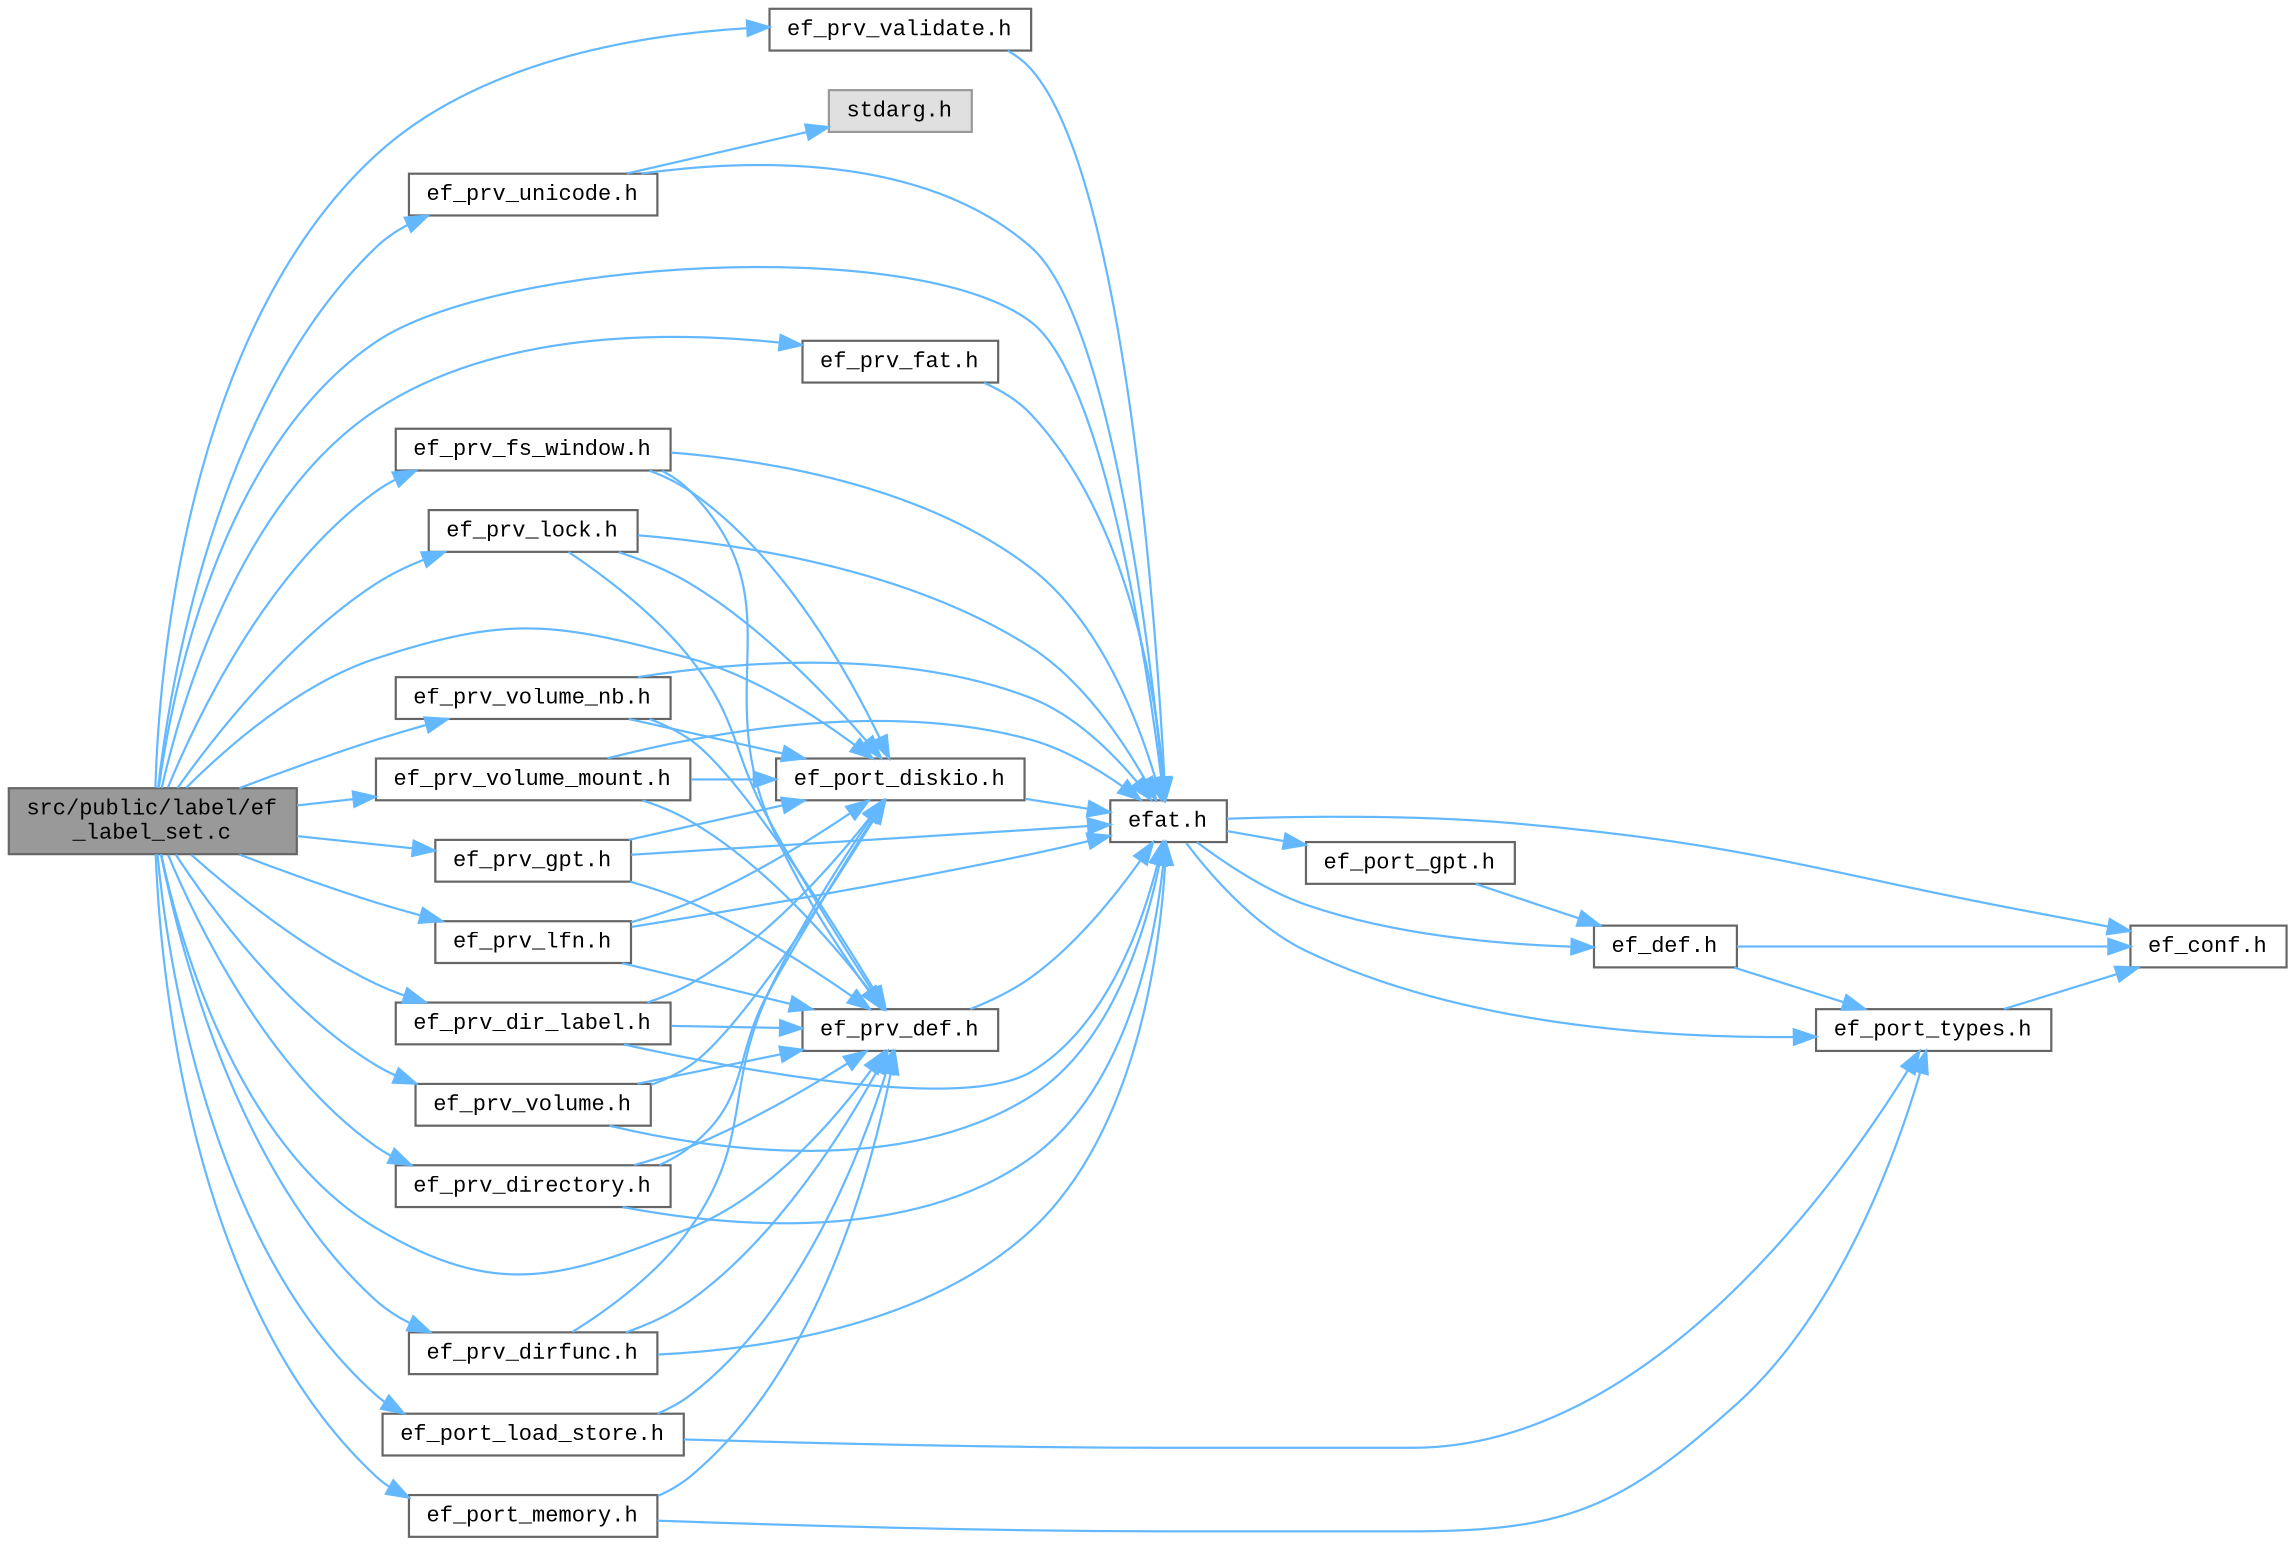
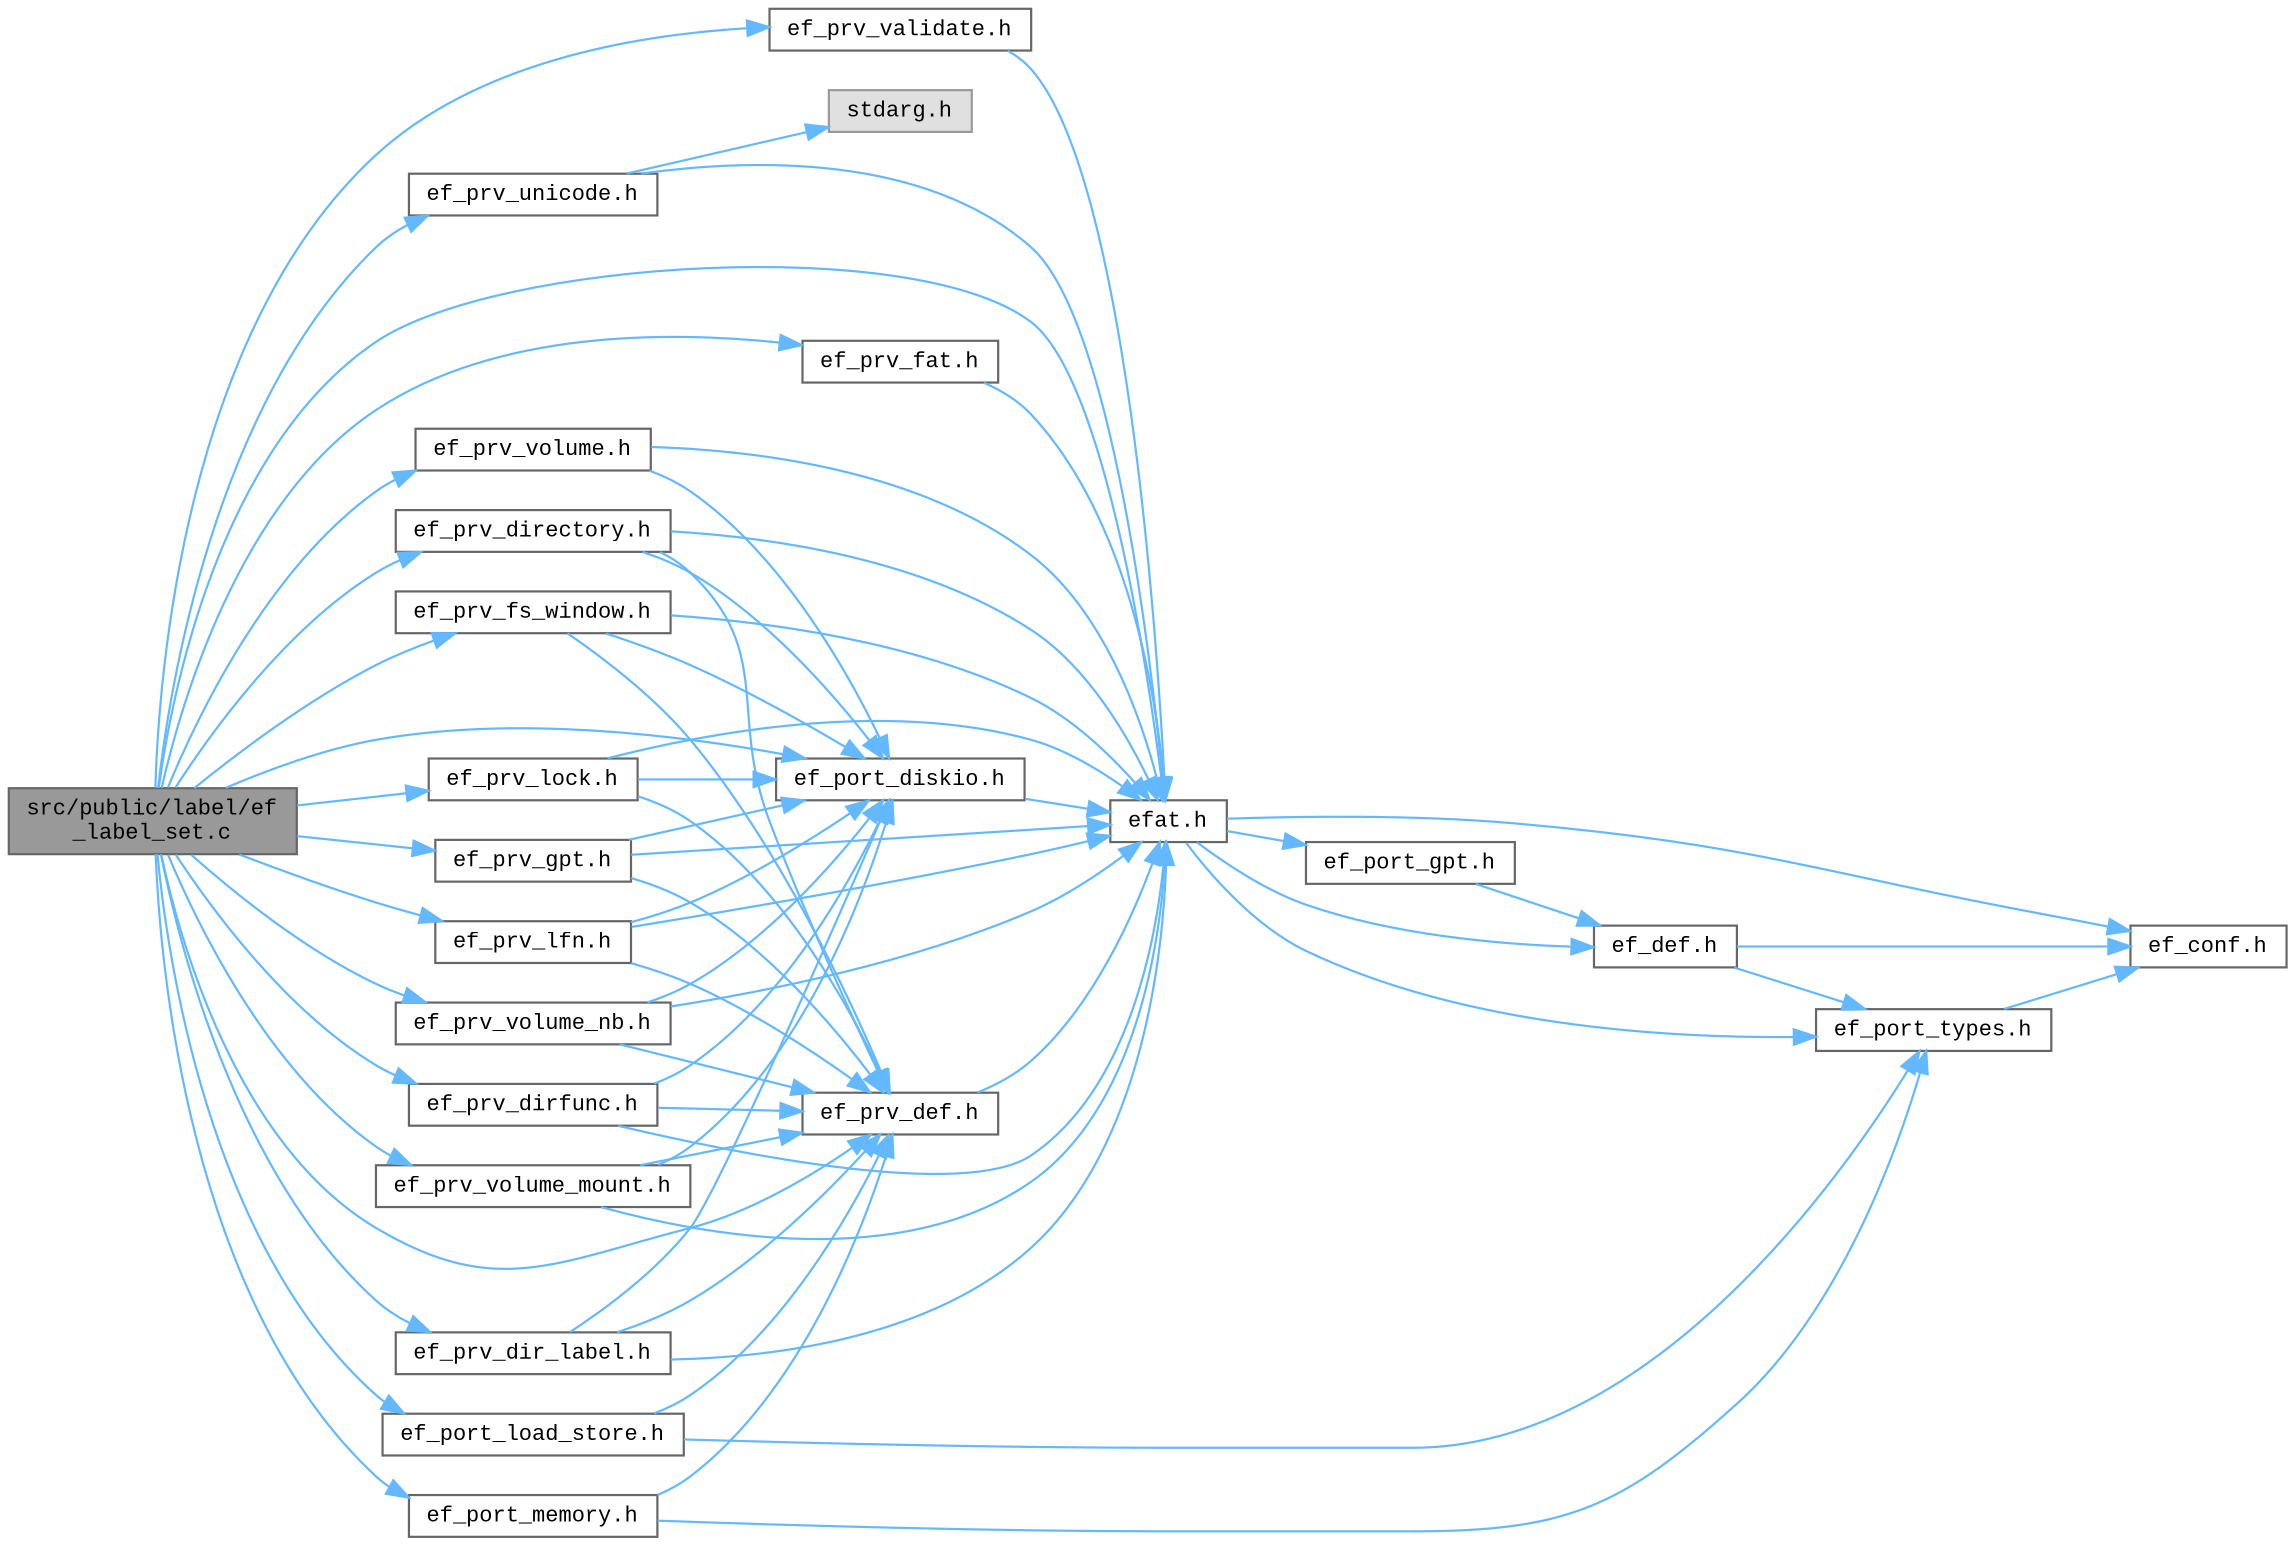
(709, 1069) -> none
